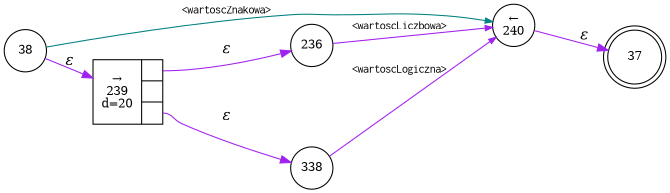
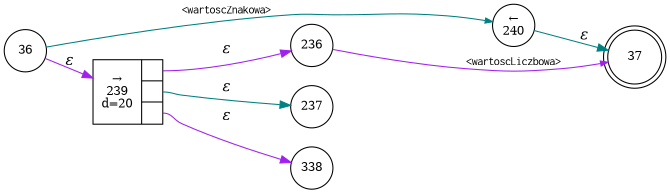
(409, 36) -> (466, 69)
(566, 39) -> (566, 39)
(25, 51) -> (25, 51)
(410, 99) -> none
none -> (312, 107)
